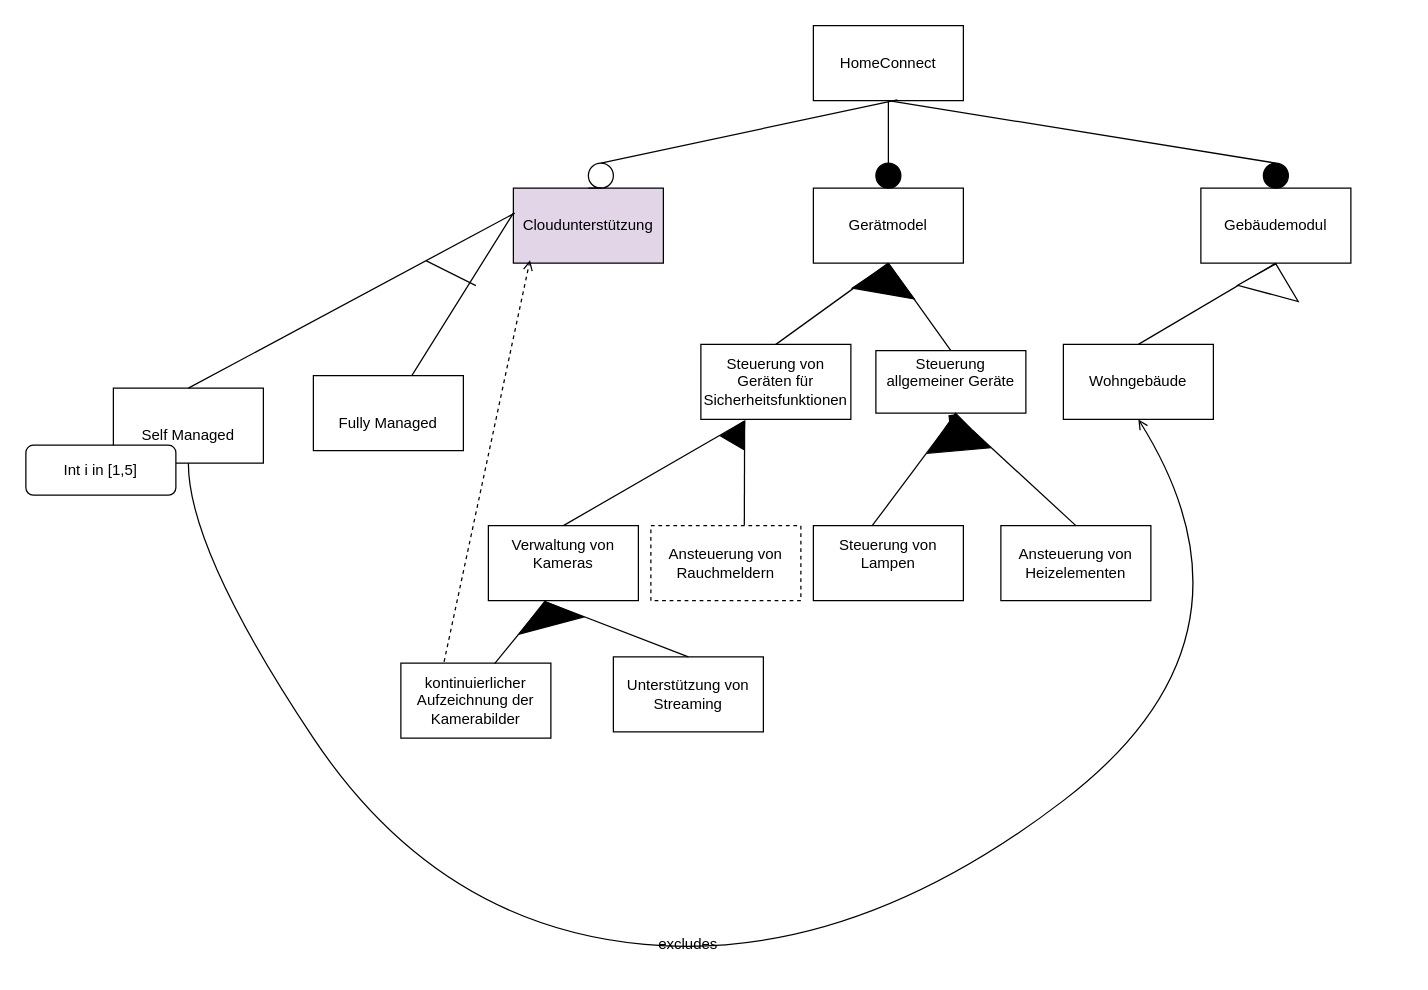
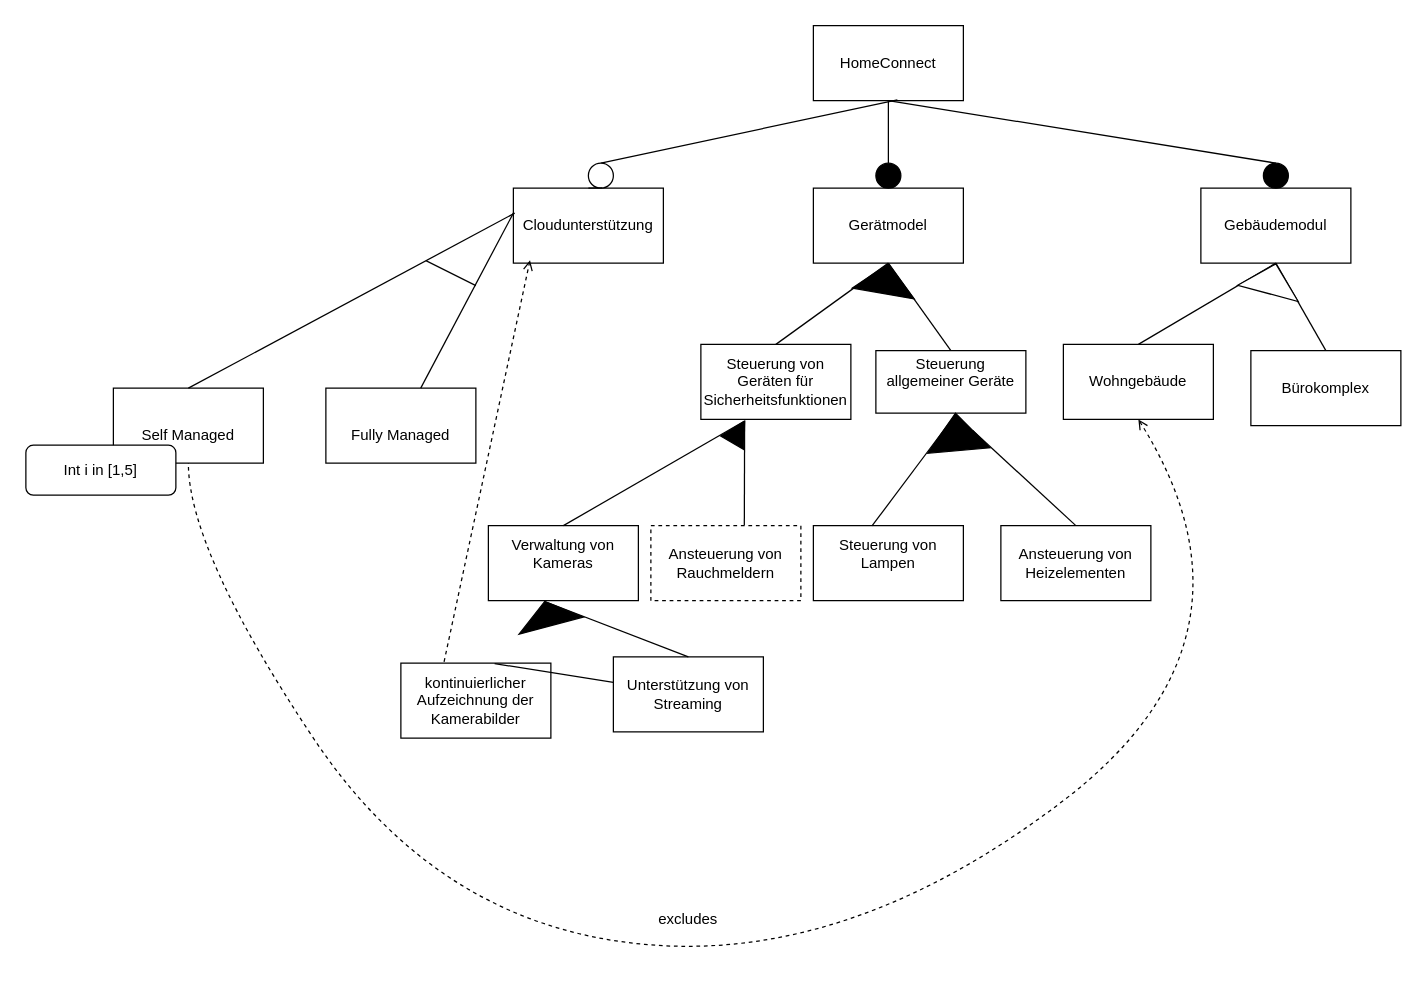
(588, 226) -> (588, 226)
none -> (1311, 325)
none -> (1326, 388)
(388, 413) -> (401, 426)
(950, 422) -> (952, 419)
(507, 649) -> (554, 673)
(688, 944) -> (688, 919)
(733, 944) -> (733, 944)
